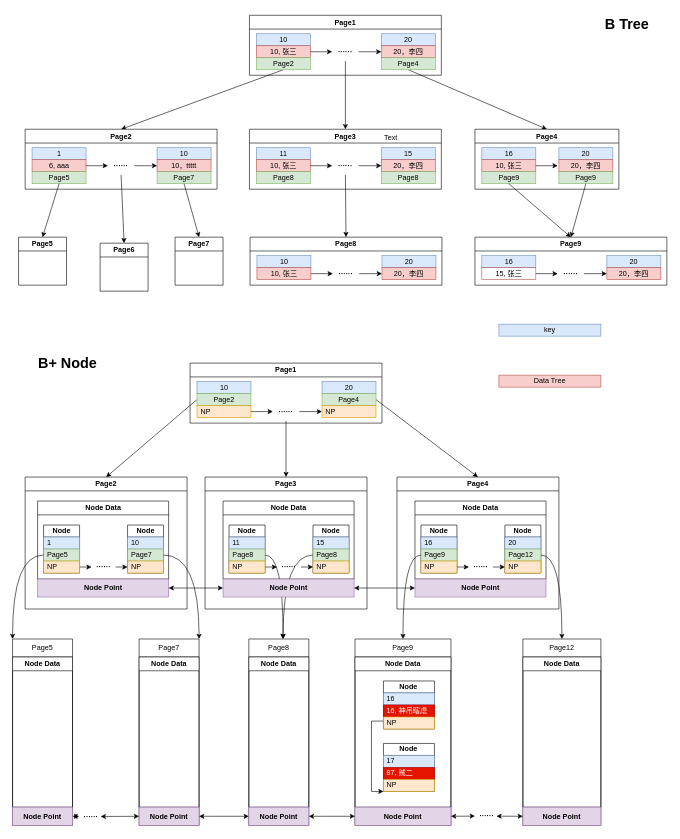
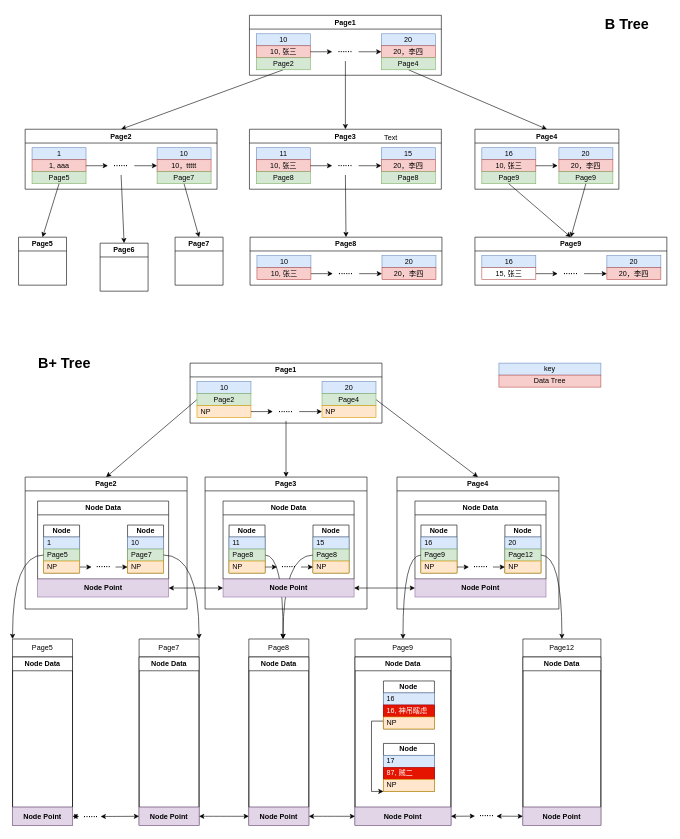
(59, 166) -> (59, 166)
(550, 330) -> (550, 369)
(51, 360) -> (51, 360)
